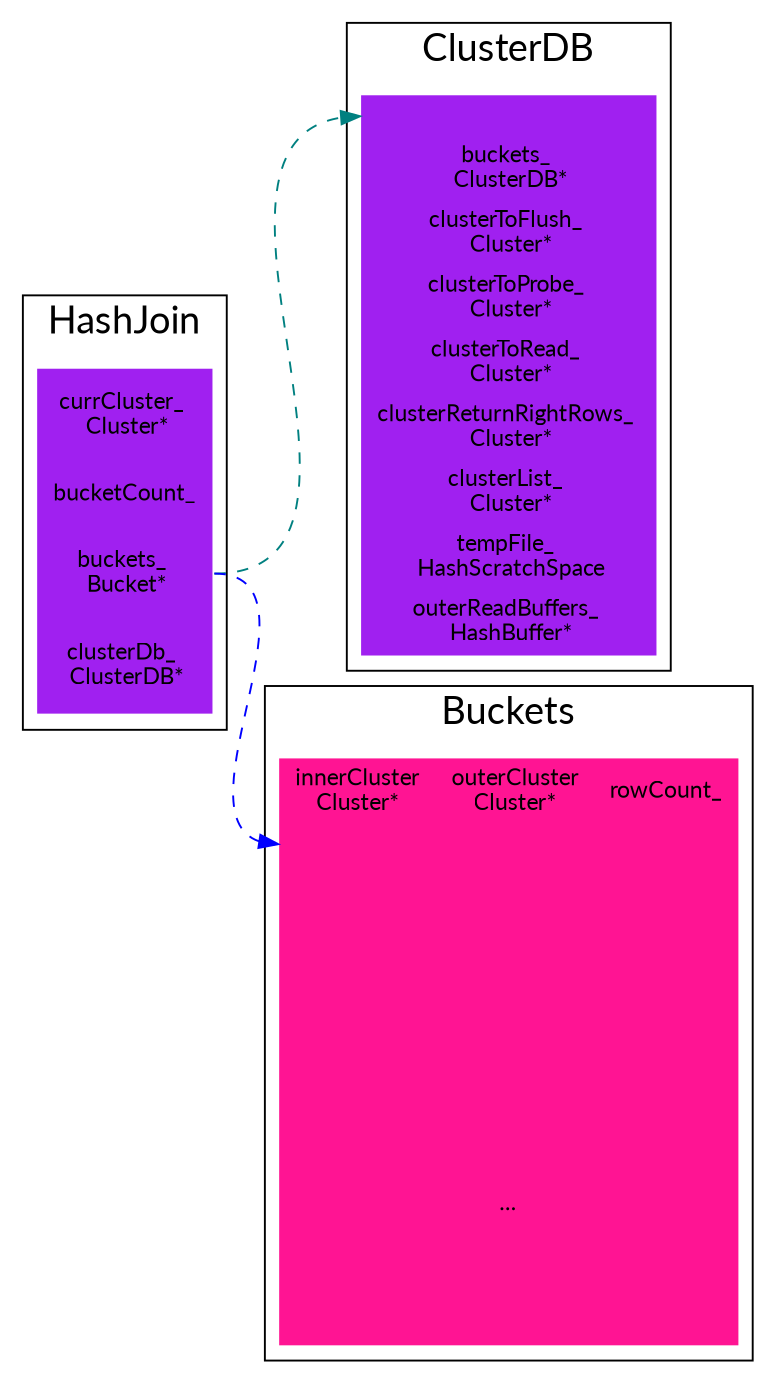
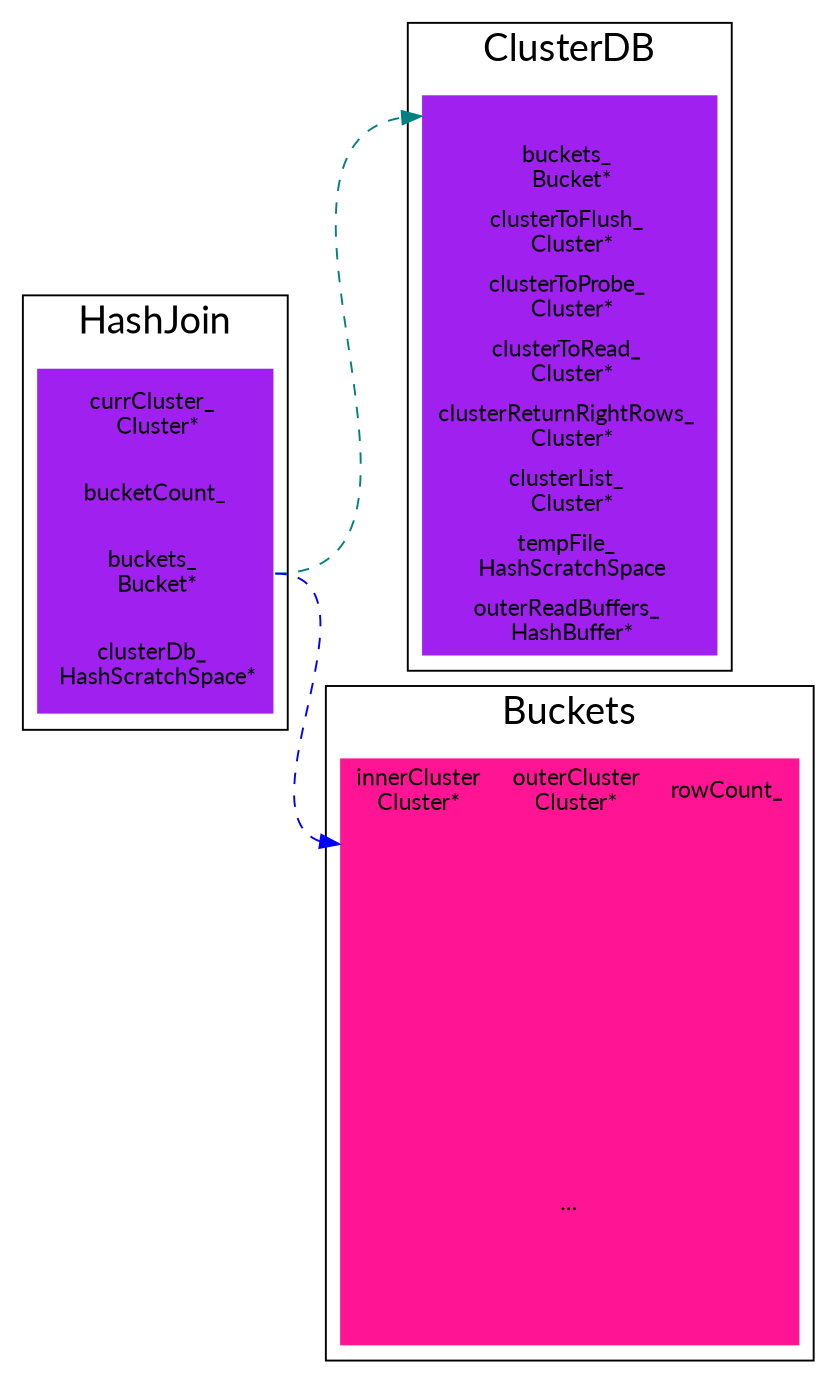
(509, 180) -> (570, 180)
(125, 677) -> (155, 677)
